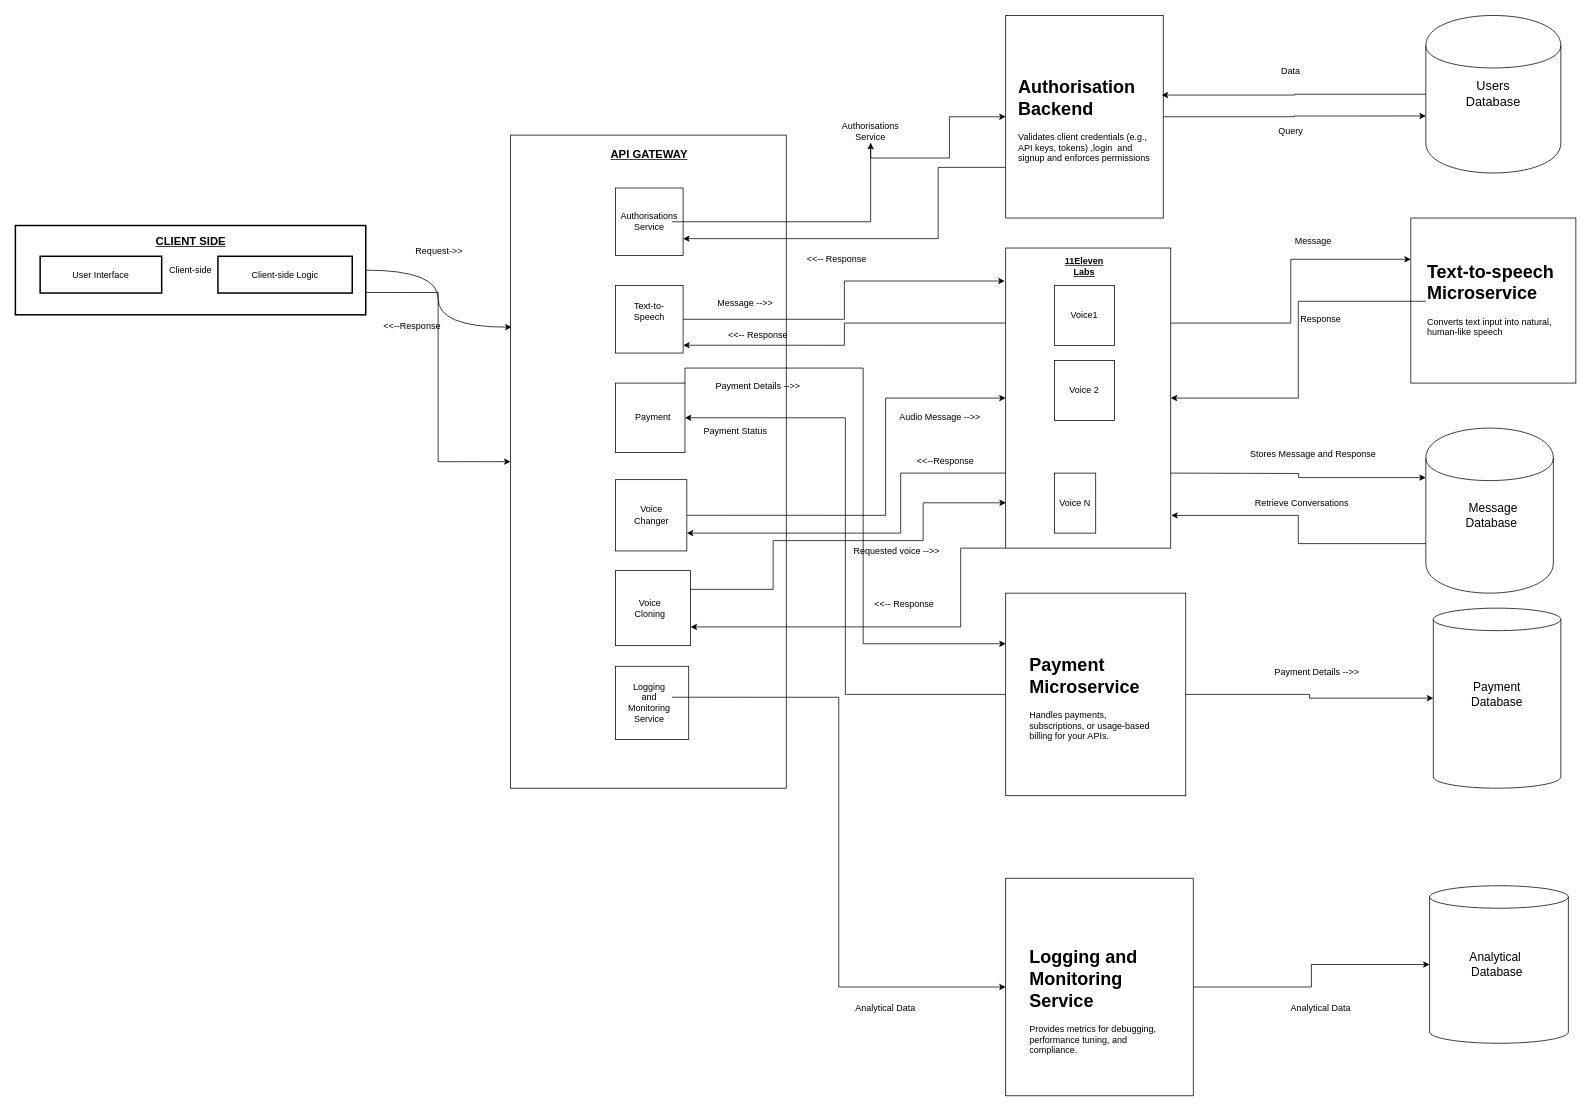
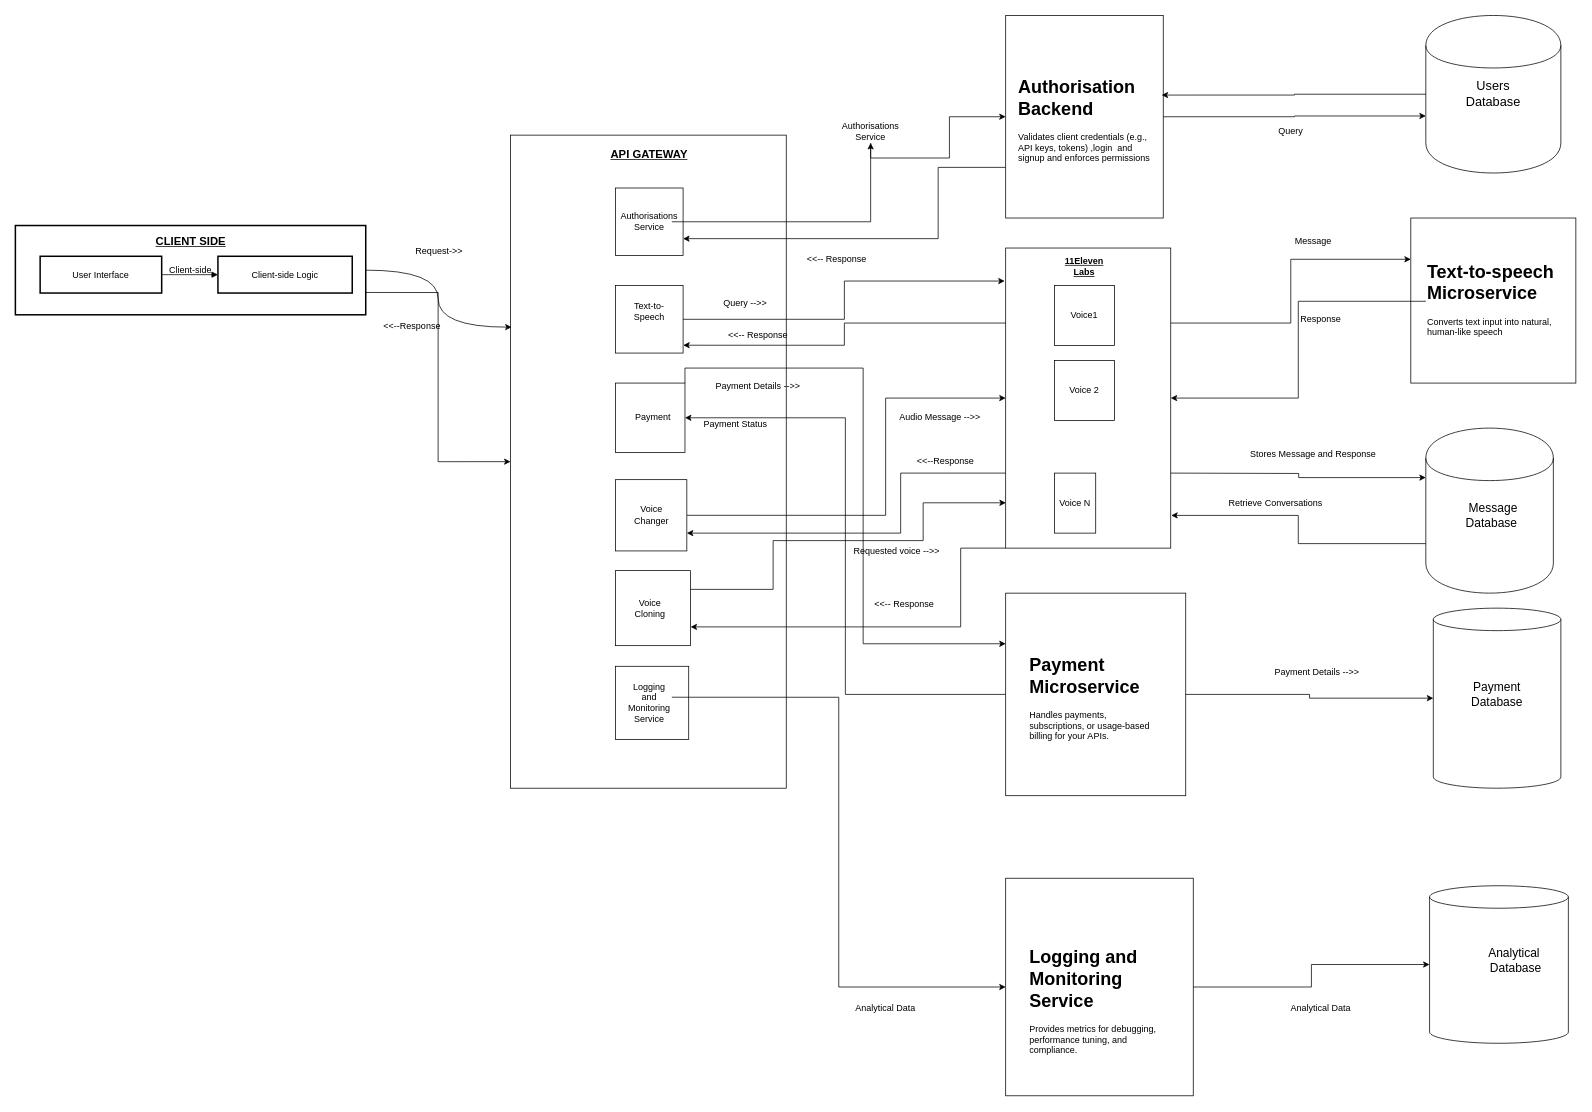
(1290, 72) -> none
none -> (187, 275)
(745, 303) -> (745, 303)
(735, 432) -> (735, 424)
(1302, 503) -> (1275, 503)
(1497, 964) -> (1515, 960)
